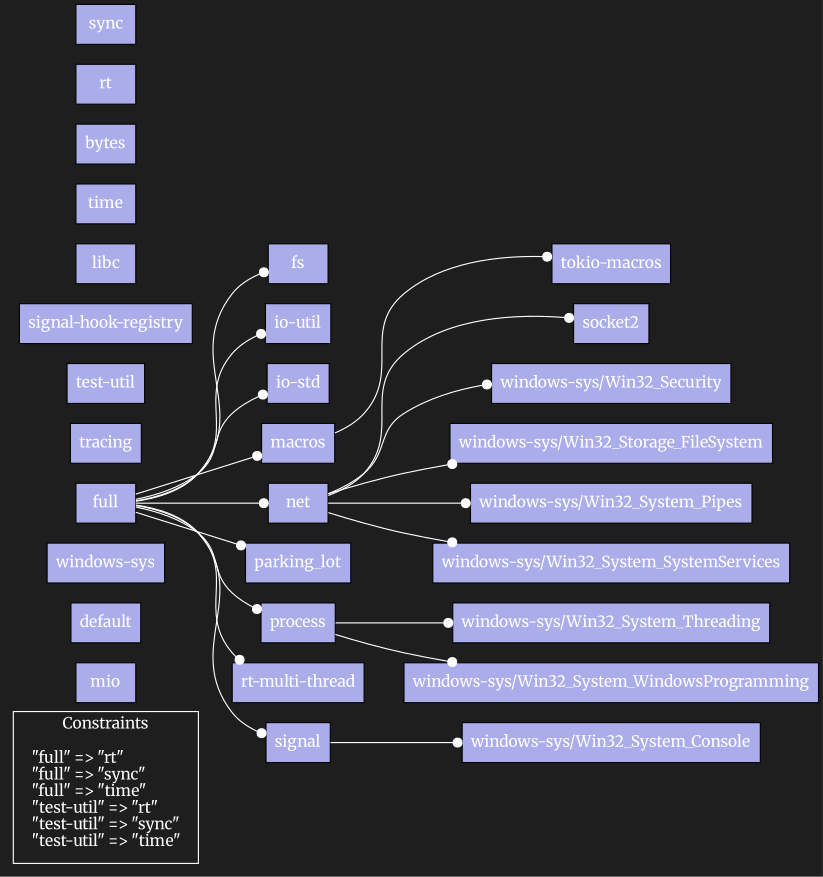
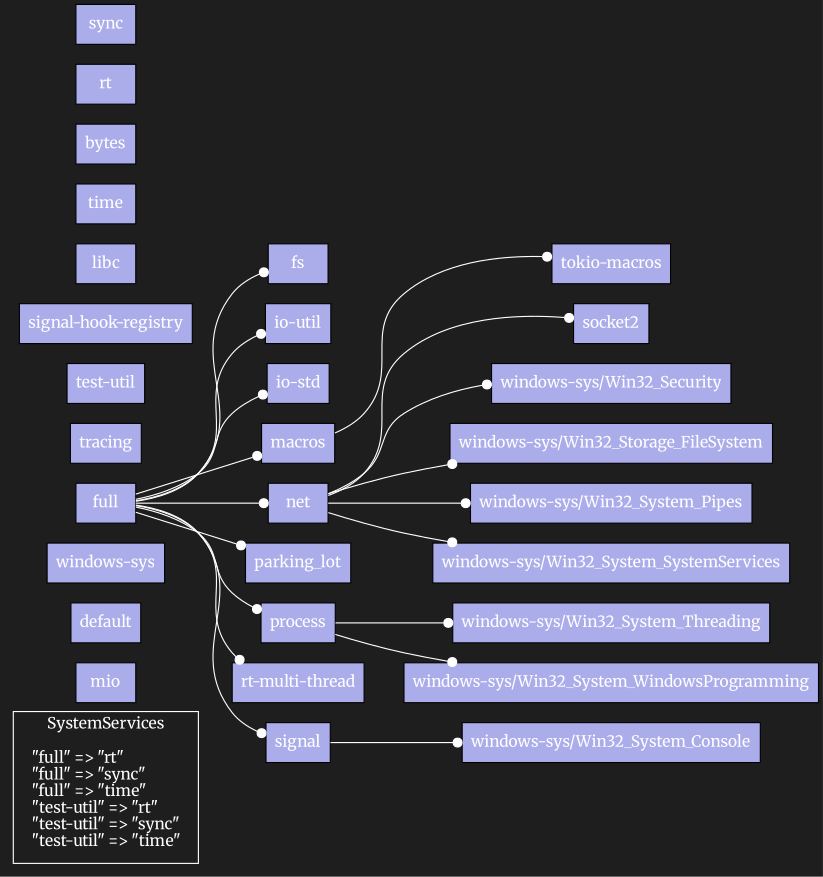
(106, 724) -> (106, 724)
